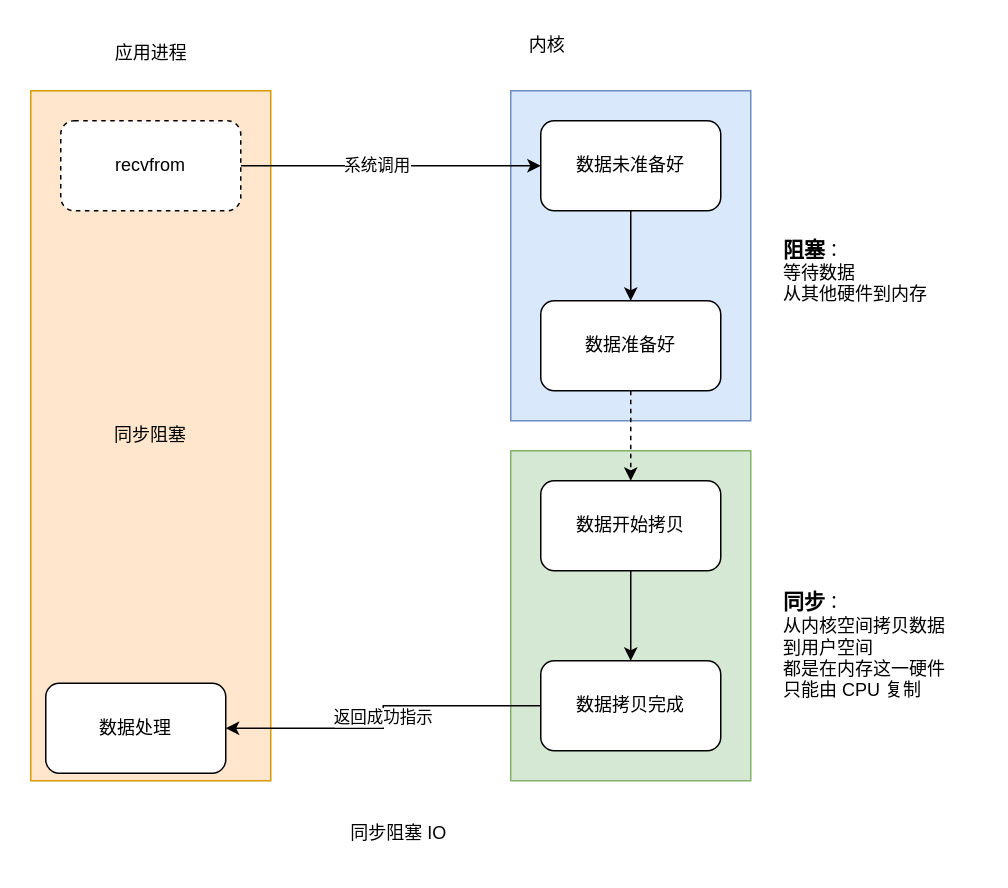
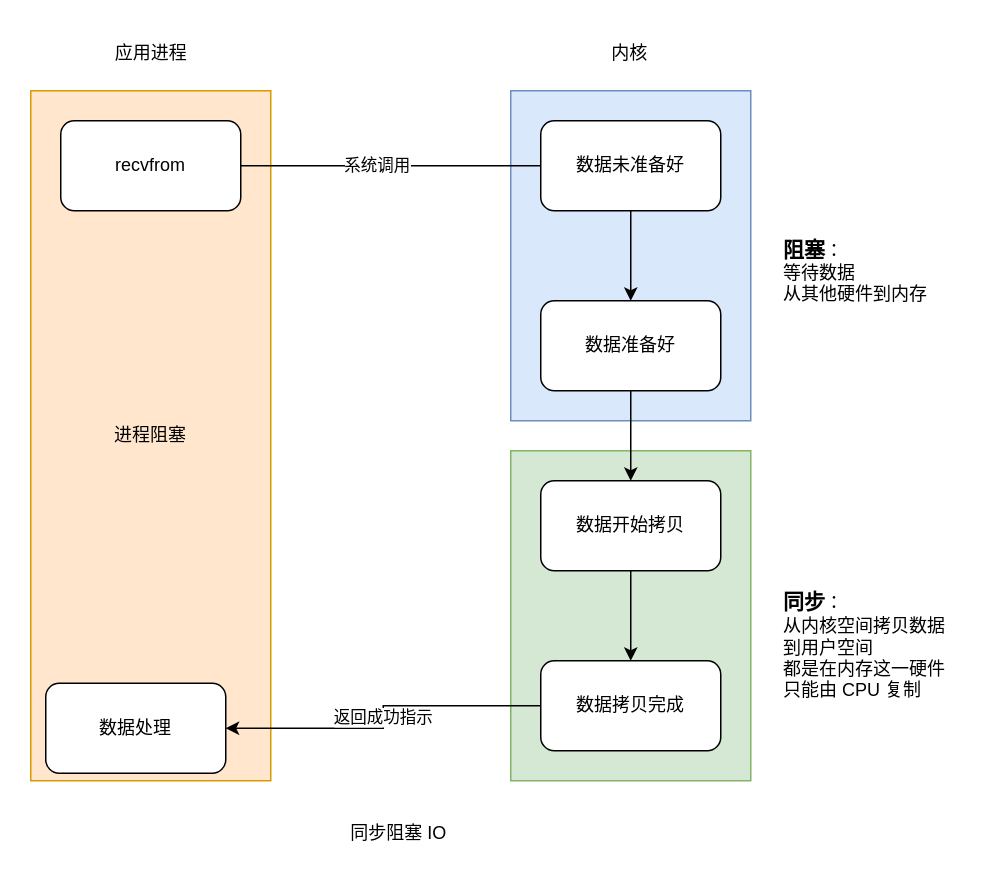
(547, 46) -> (629, 53)
(151, 166) -> (151, 166)
(529, 166) -> (533, 166)
(631, 432) -> (631, 432)
(151, 436) -> (151, 436)
